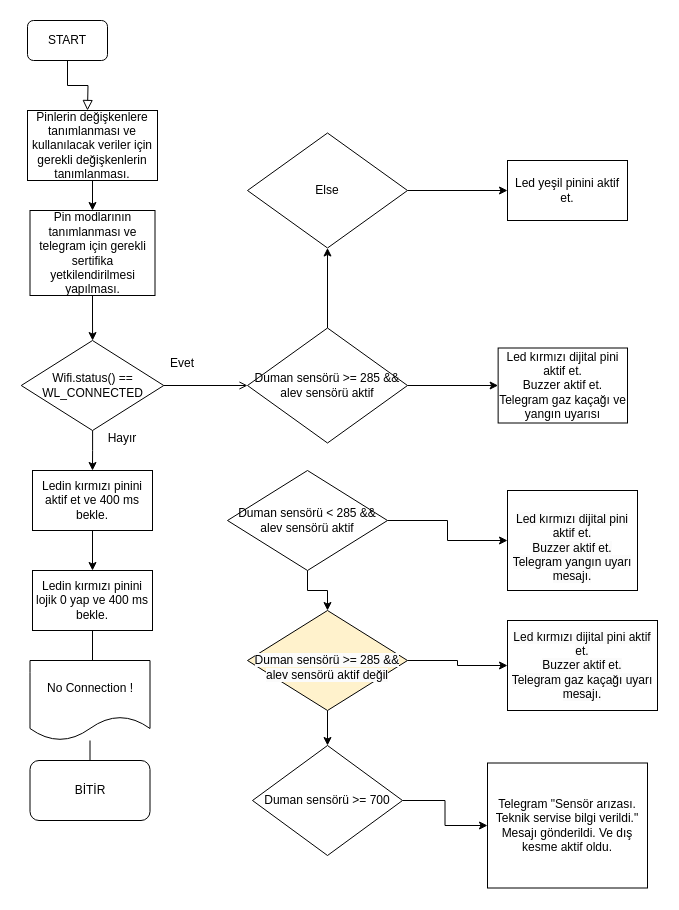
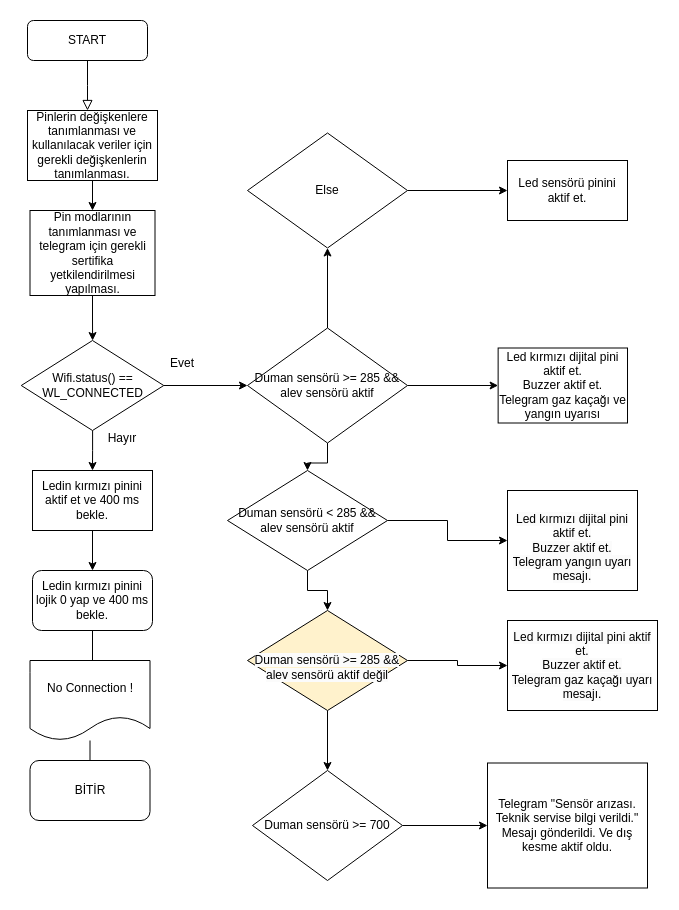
(68, 41) -> (88, 41)
(568, 191) -> (568, 191)
(240, 386) -> (239, 386)
none -> (328, 463)
(93, 601) -> (93, 601)
(328, 801) -> (328, 826)
